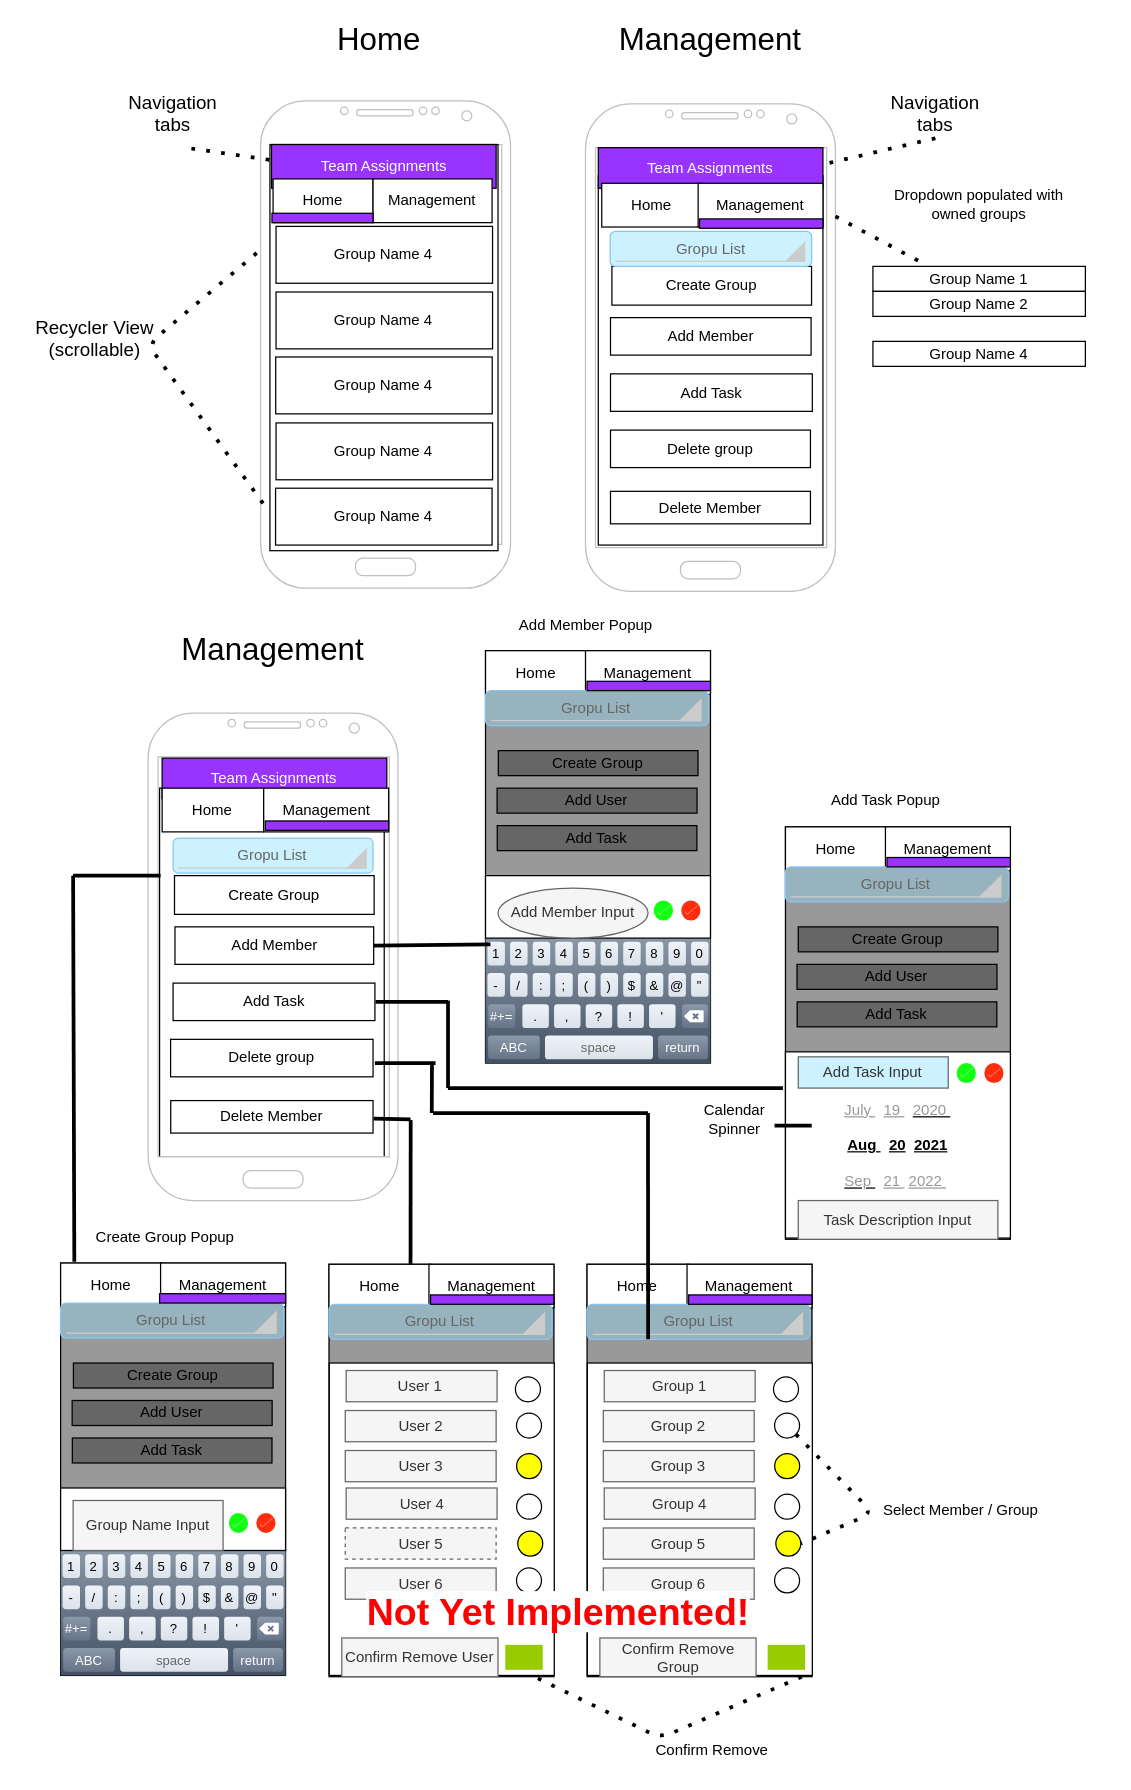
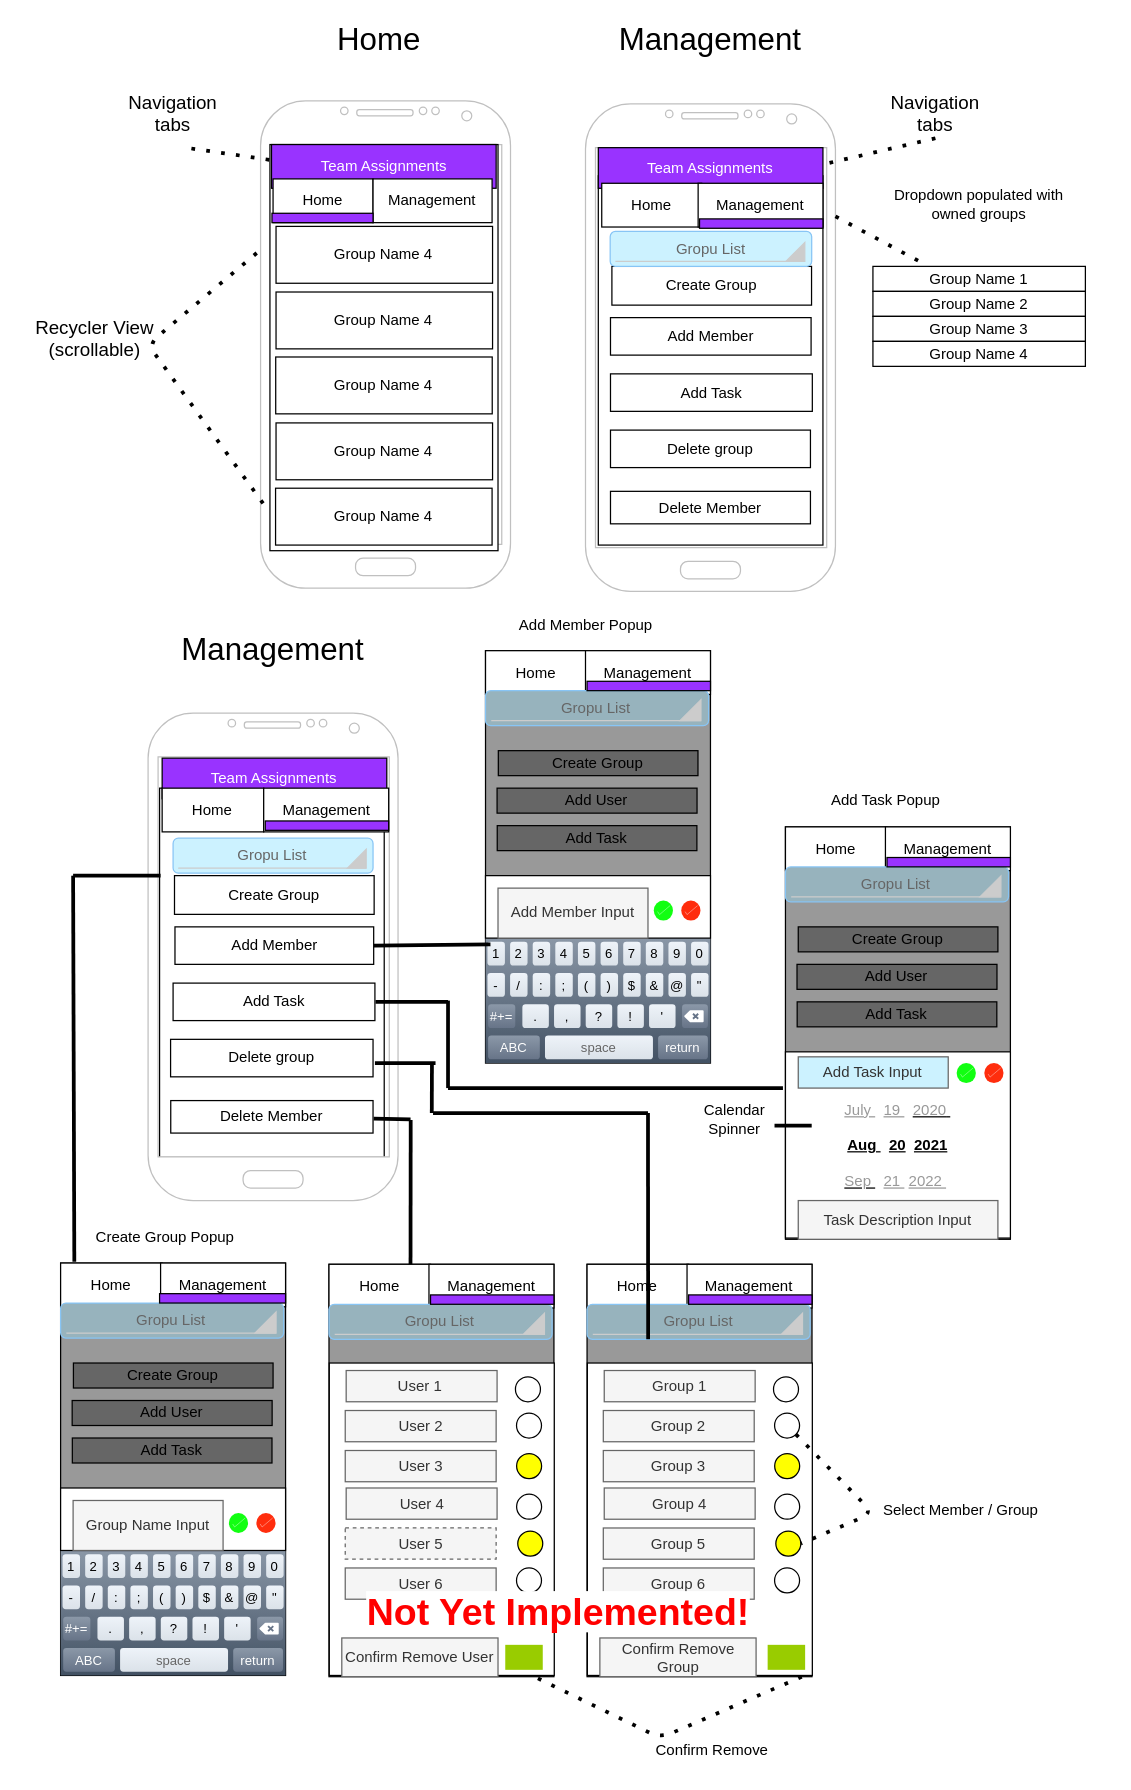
none -> (979, 329)
(573, 913) -> (573, 913)
